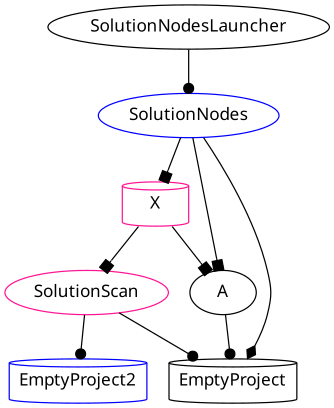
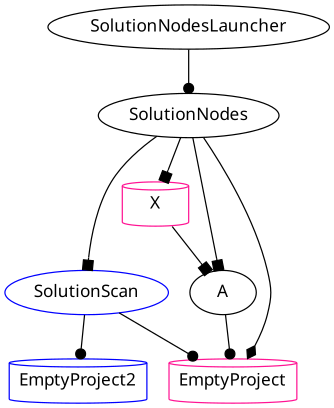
(189, 116) -> (189, 116)
(125, 243) -> (108, 188)
(87, 293) -> (87, 293)
(233, 381) -> (233, 381)
